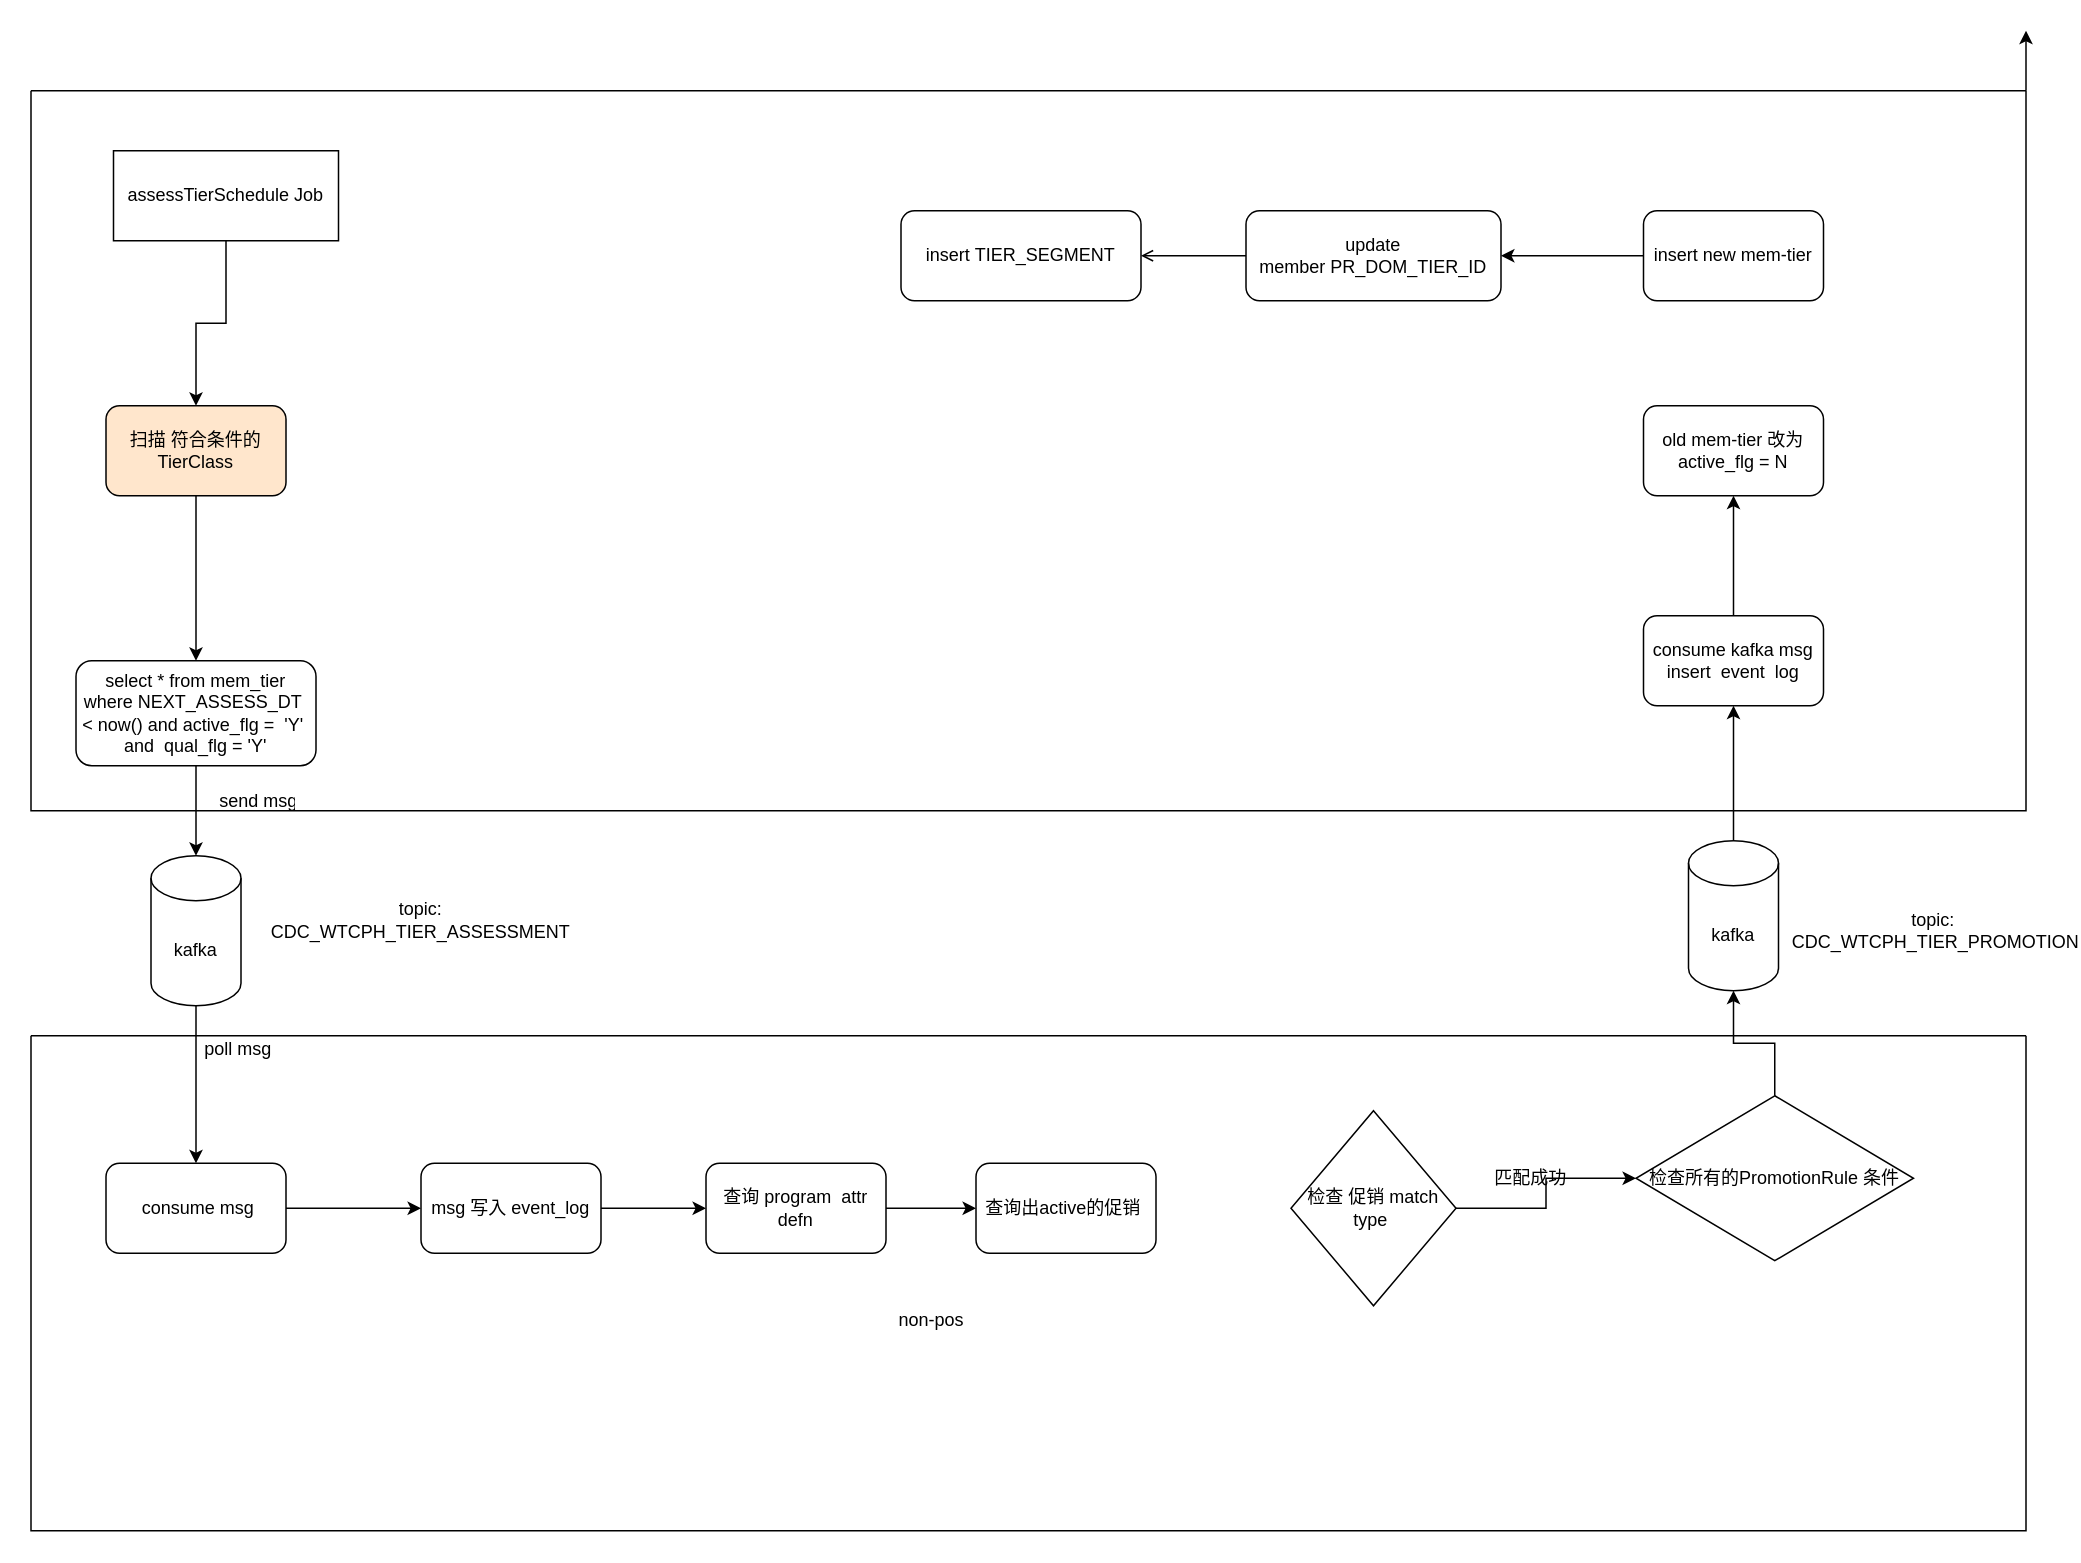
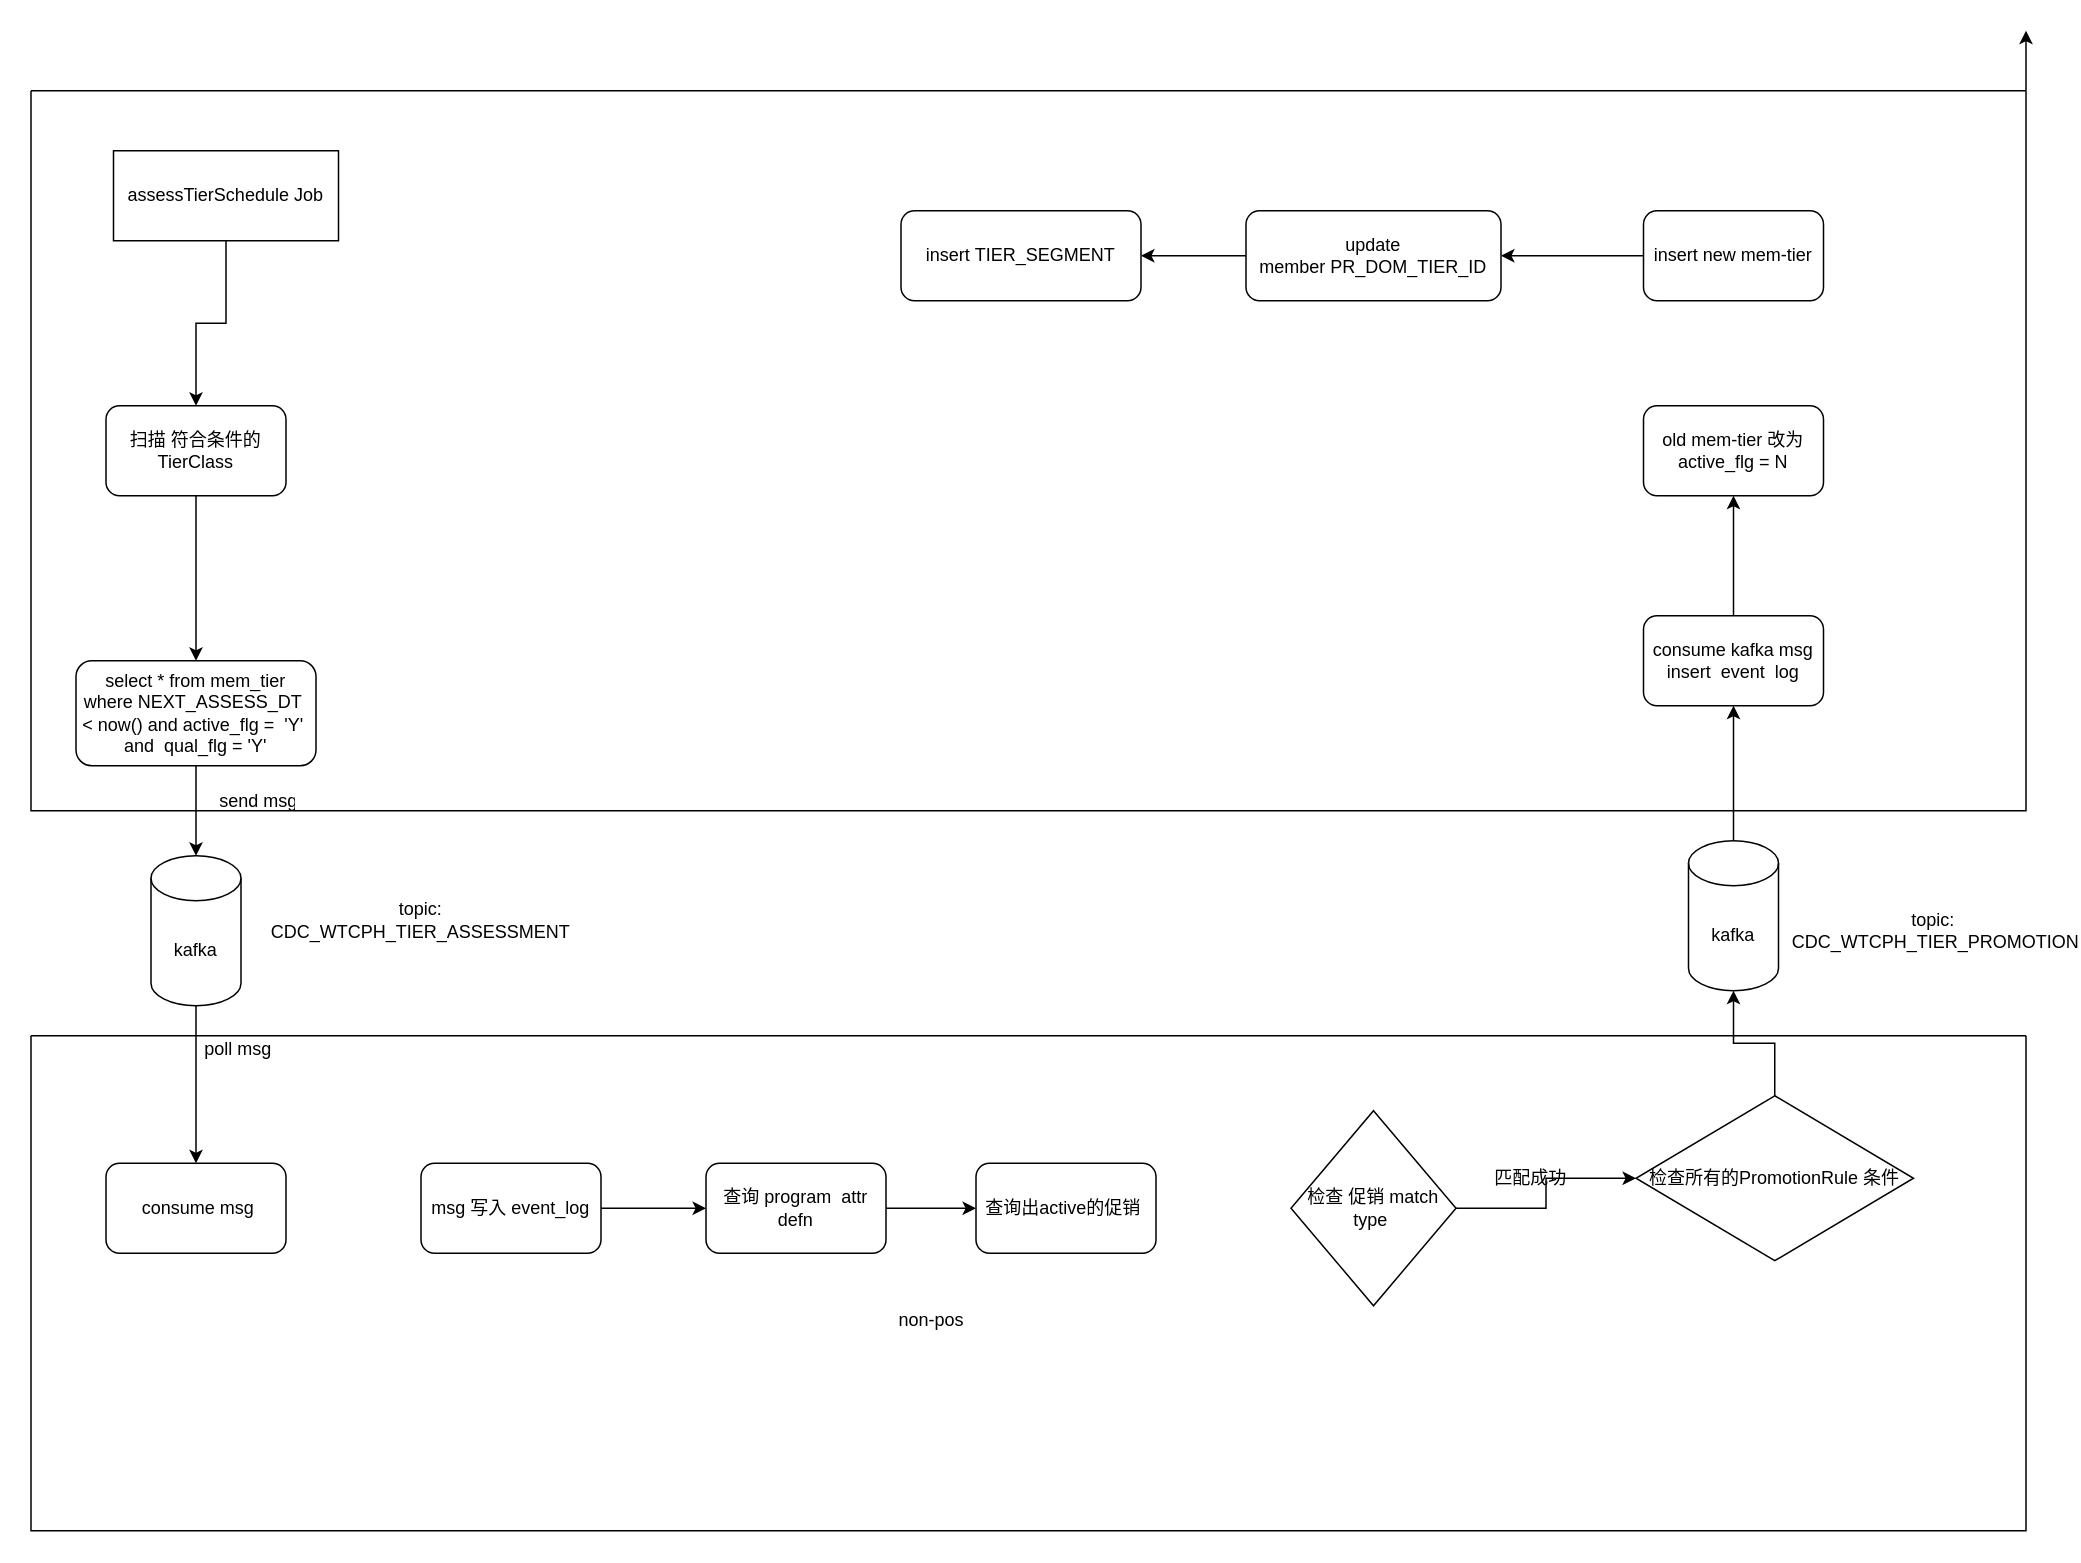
(1150, 256) -> (1152, 256)
(196, 451) -> (196, 451)
(348, 1208) -> none
